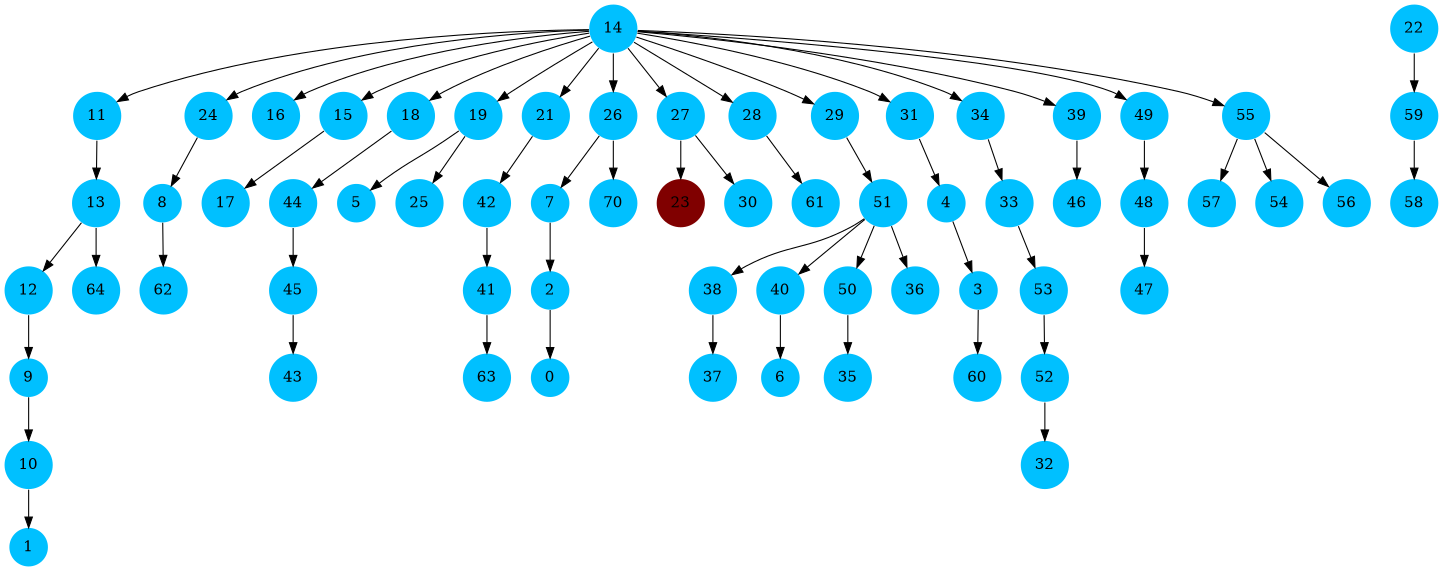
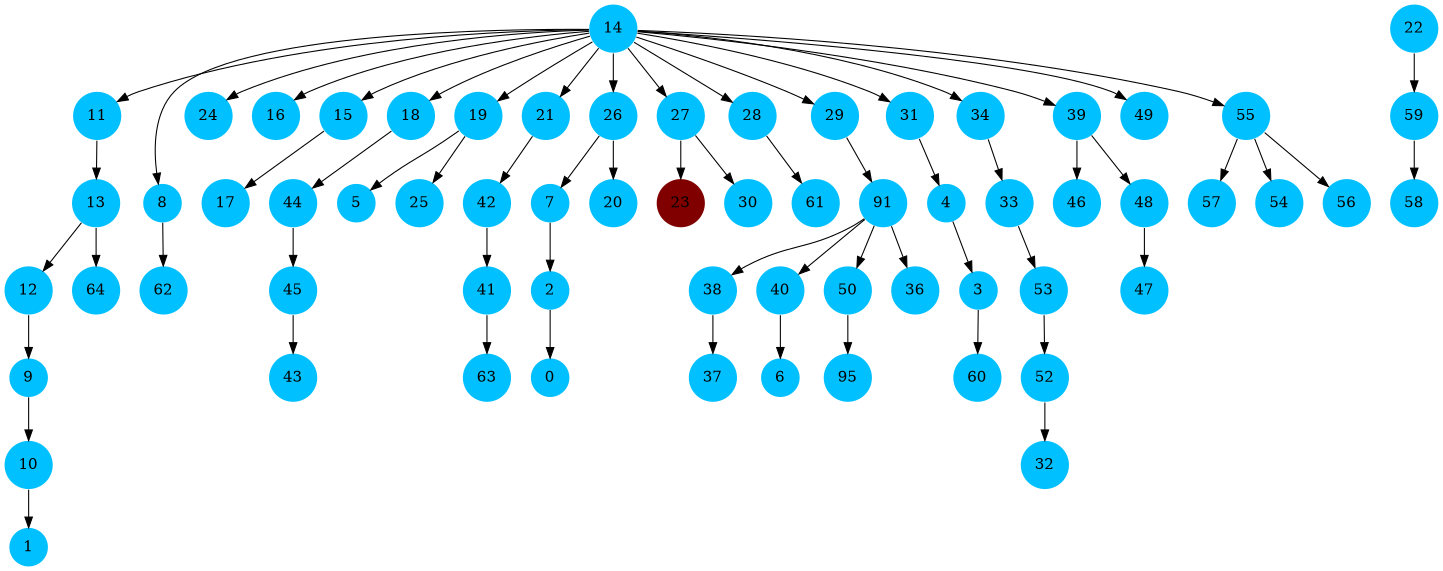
(1144, 154) -> (1107, 155)
(187, 157) -> (308, 46)
(613, 203) -> (613, 203)
(883, 203) -> (883, 203)
(848, 378) -> (848, 378)
